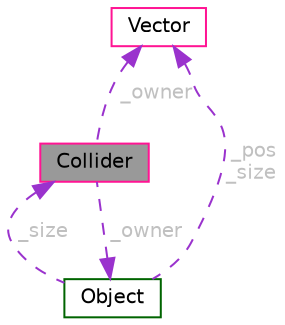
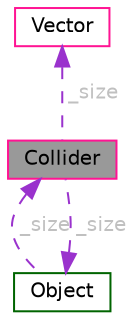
(154, 93) -> (90, 93)
(219, 177) -> none
(144, 232) -> (98, 226)
